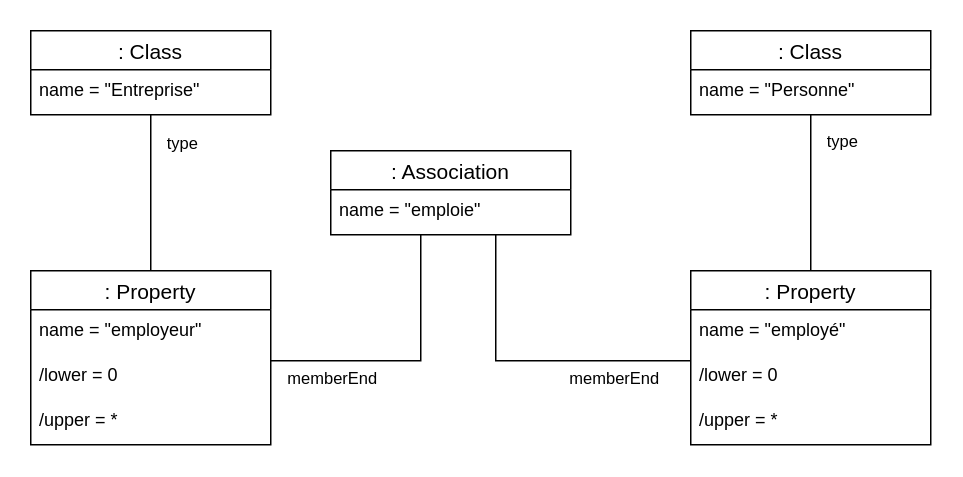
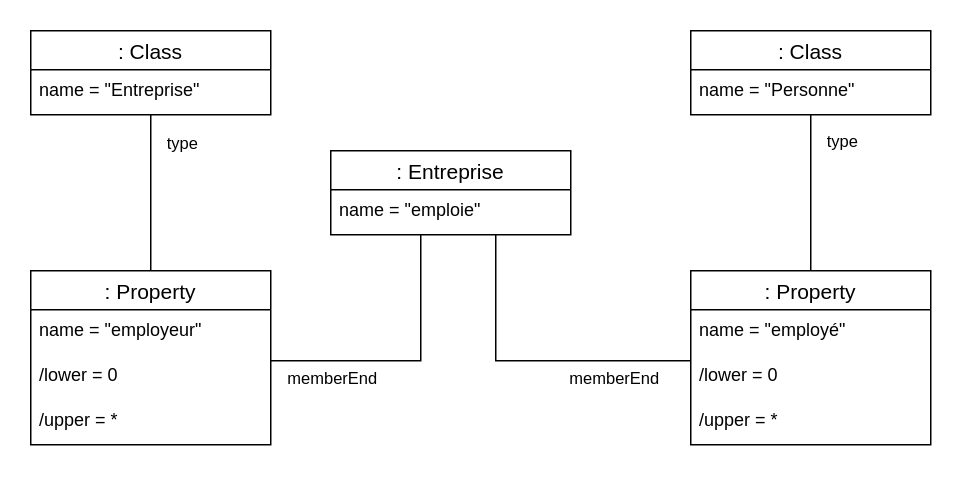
(450, 172) -> (450, 172)
